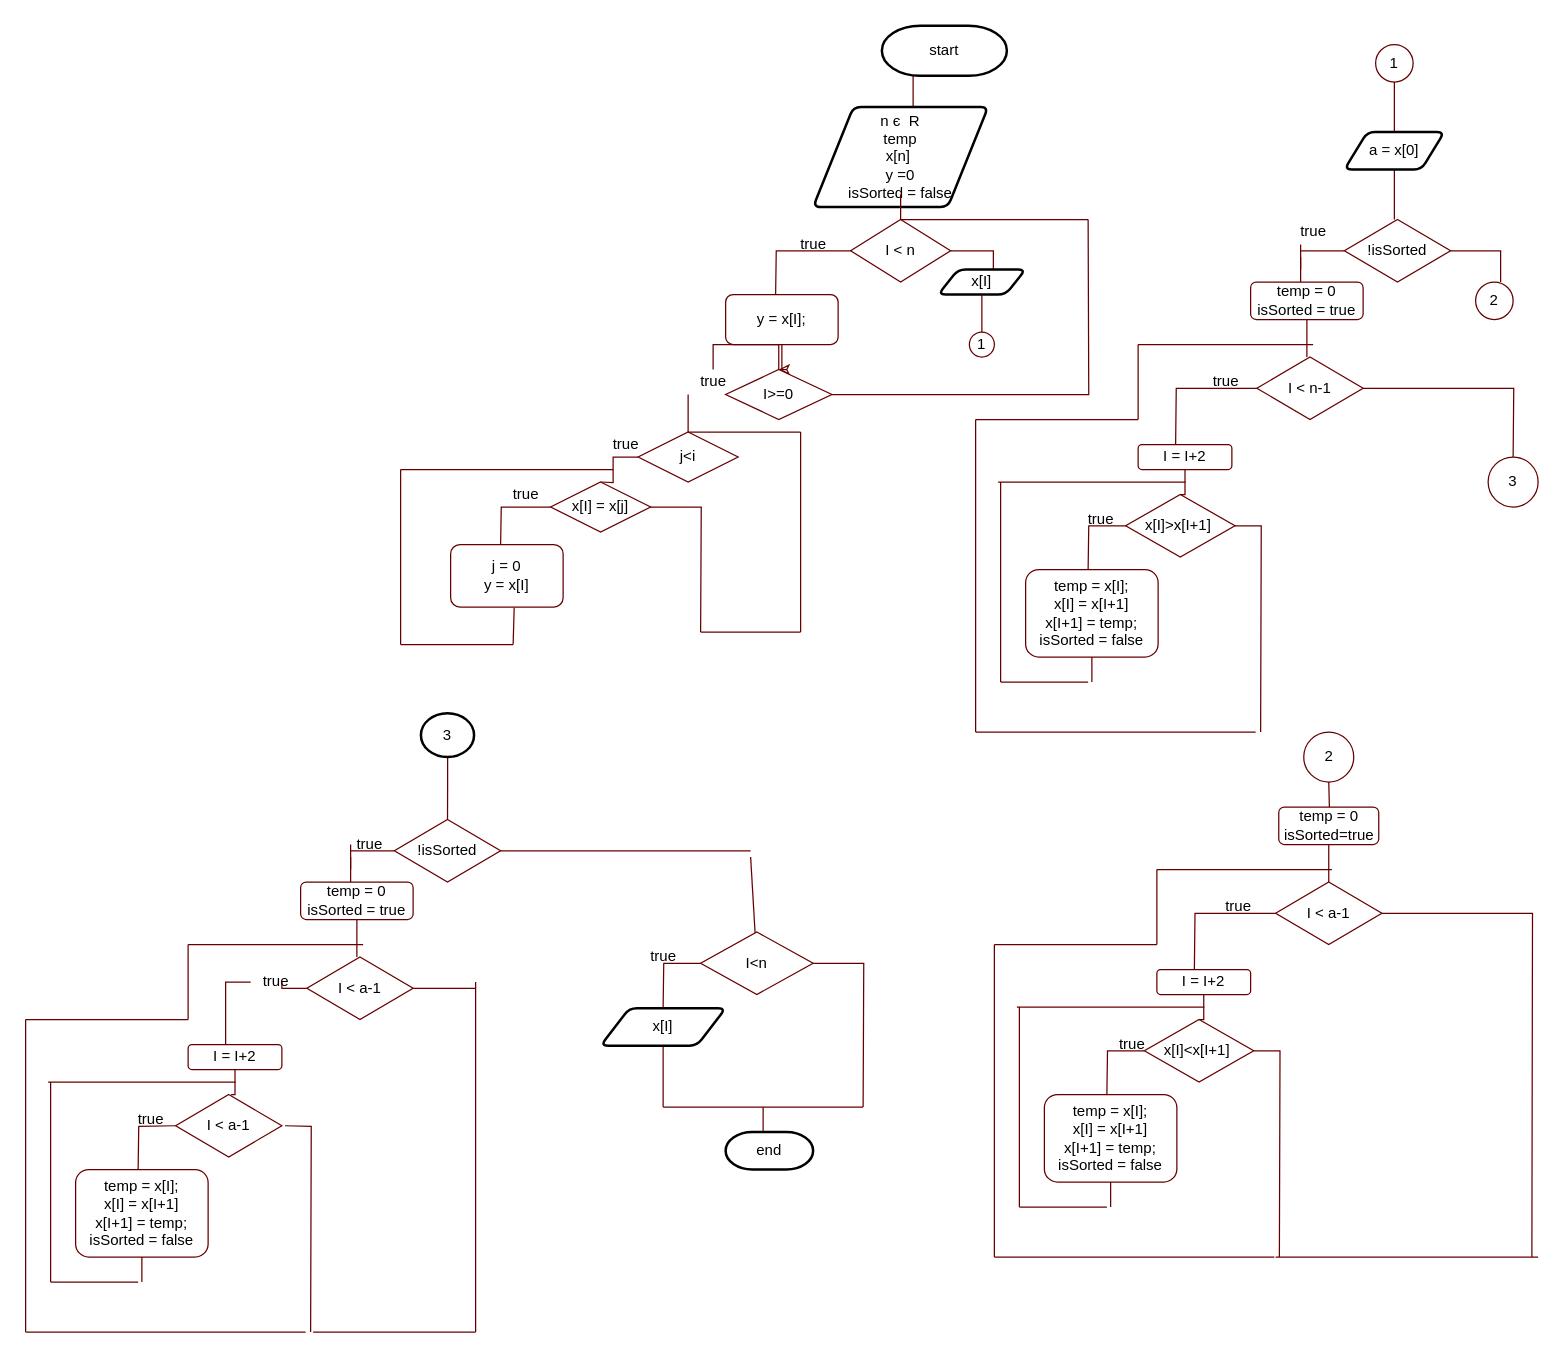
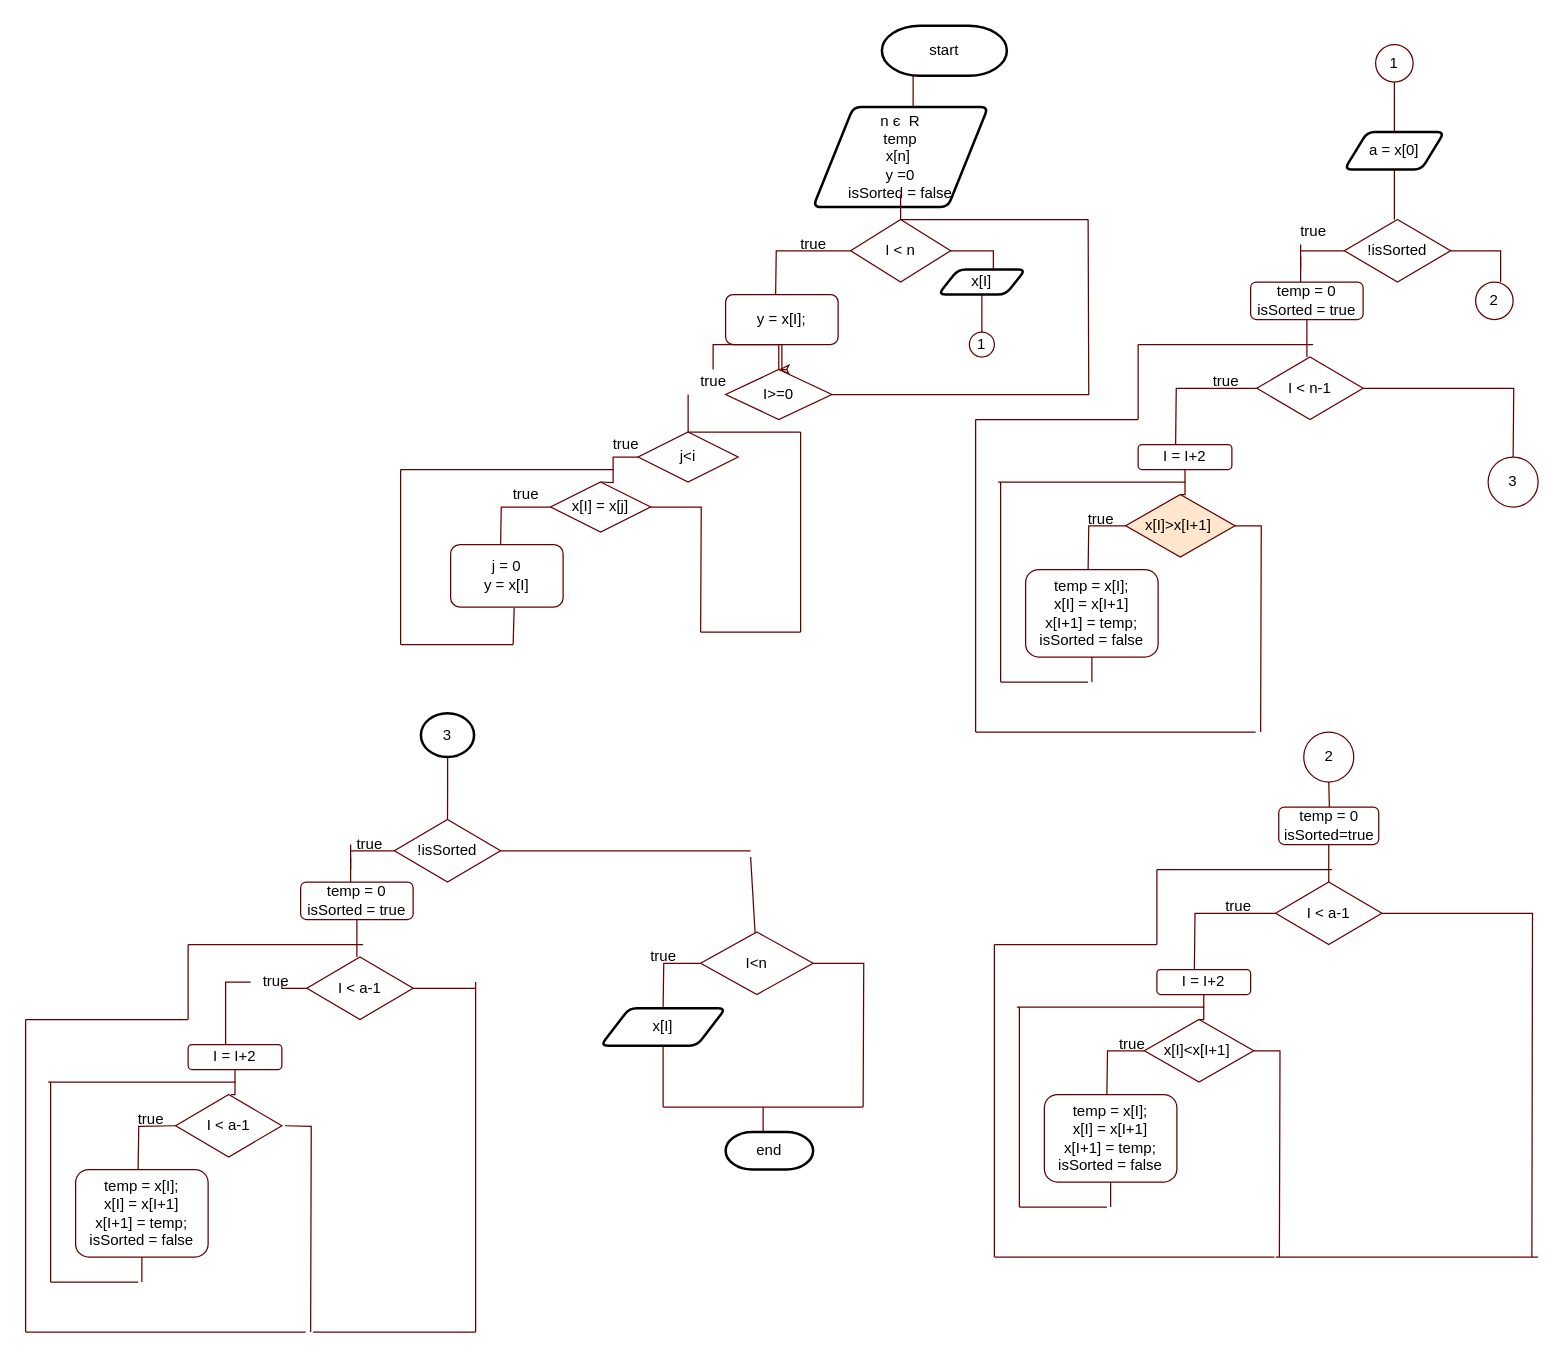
(1180, 526) -> (1180, 526)
